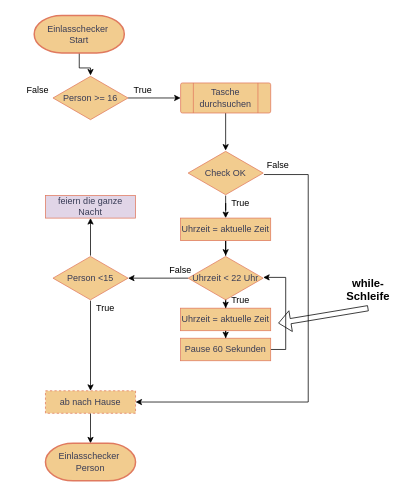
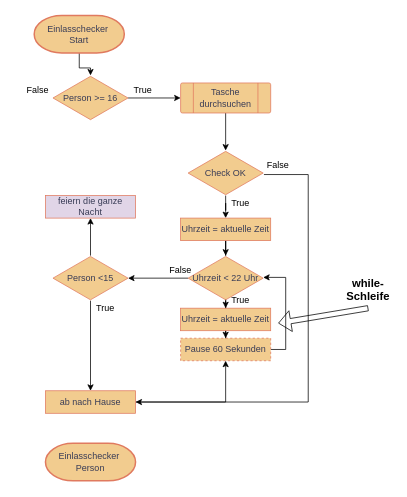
(225, 349) -> (225, 349)
(90, 402) -> (90, 402)
(90, 425) -> (225, 382)
